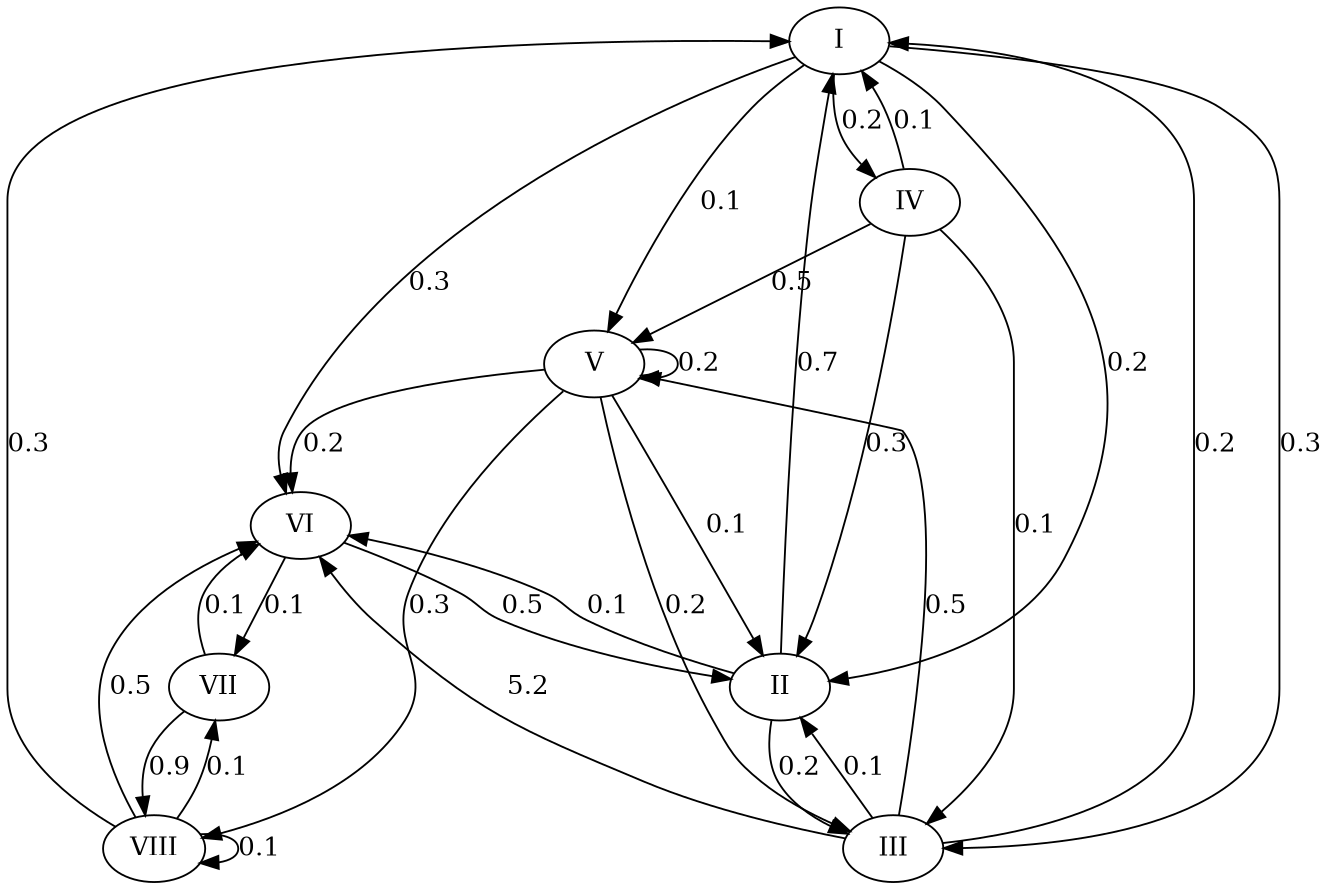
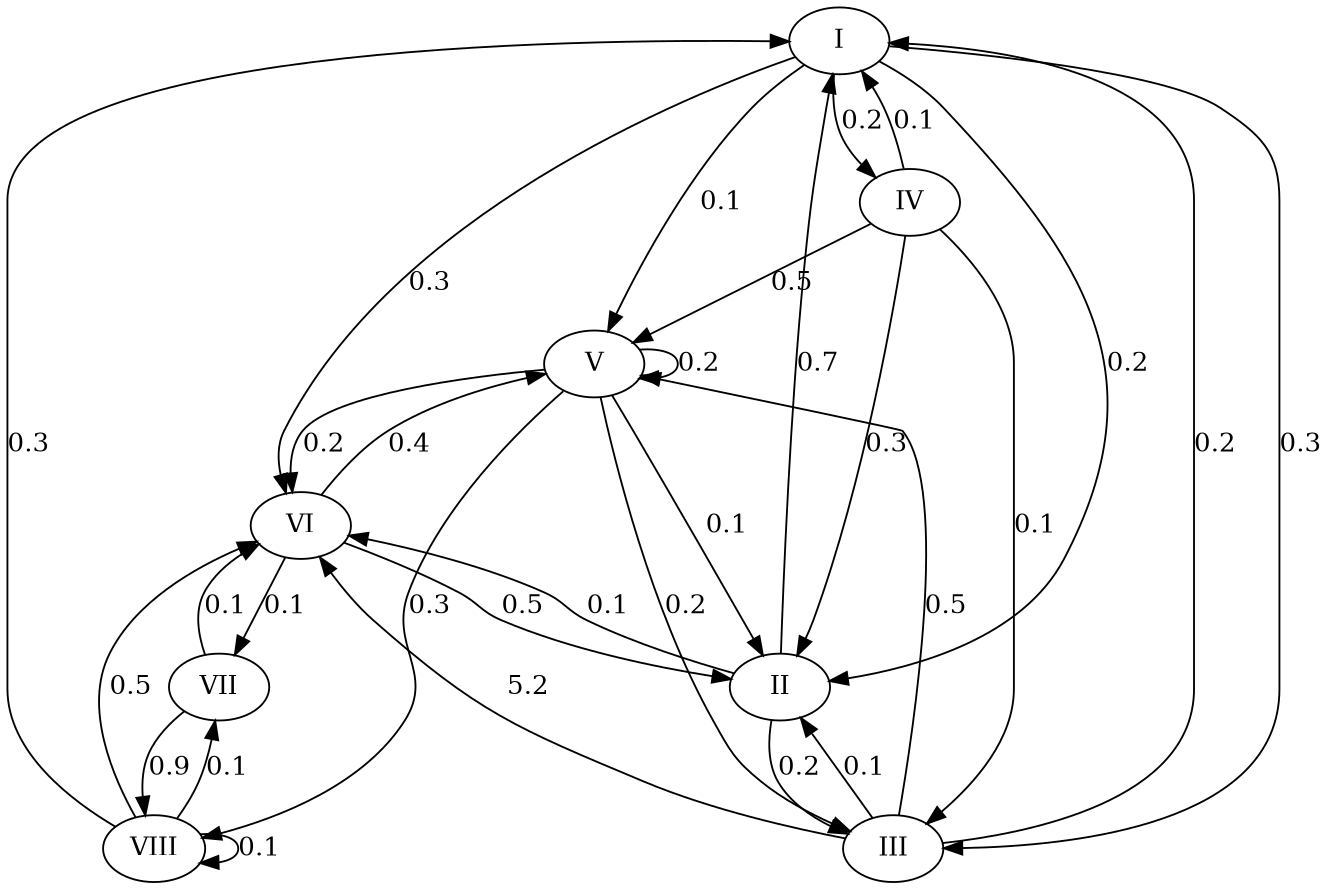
none -> (413, 417)
